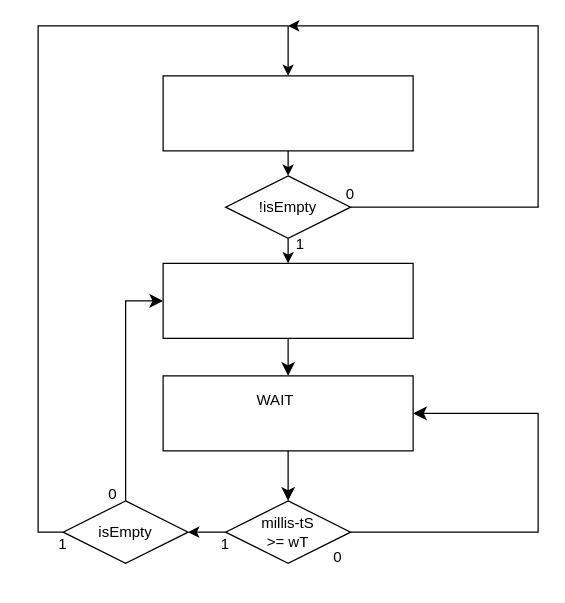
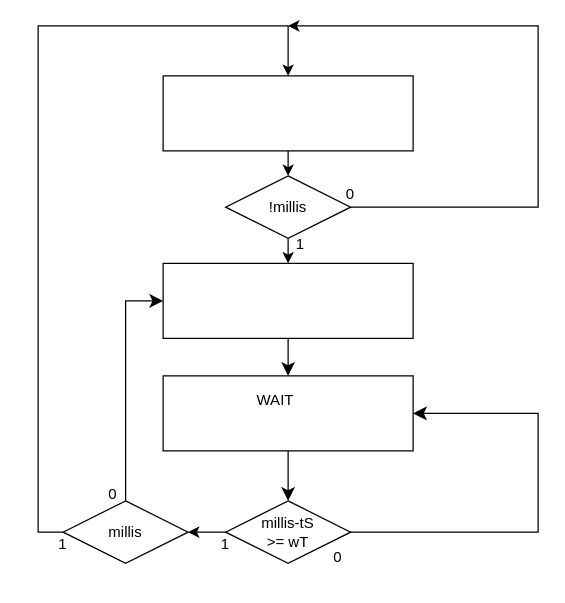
(288, 207) -> (288, 207)
(126, 532) -> (126, 532)
